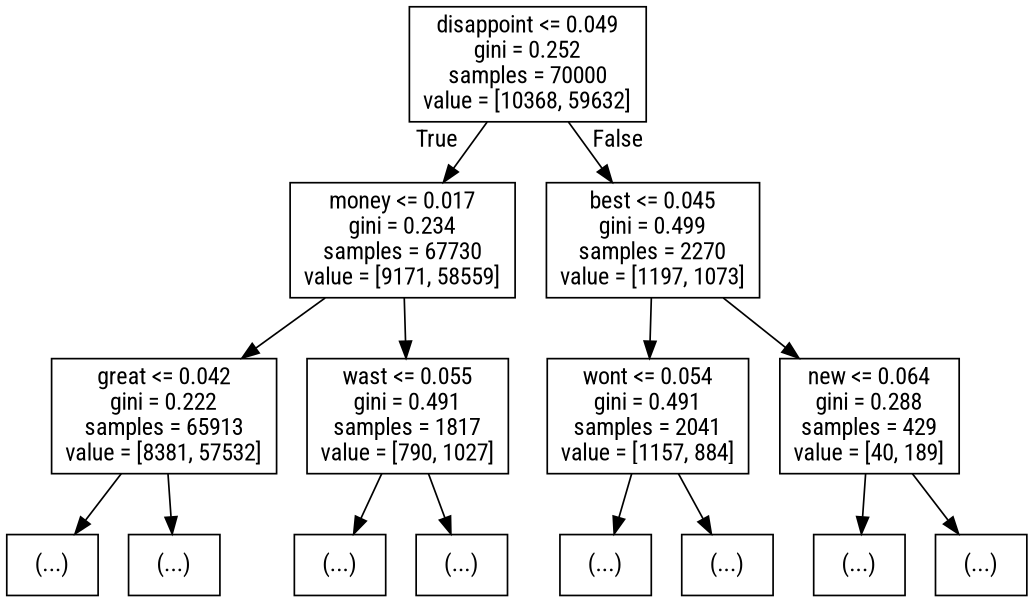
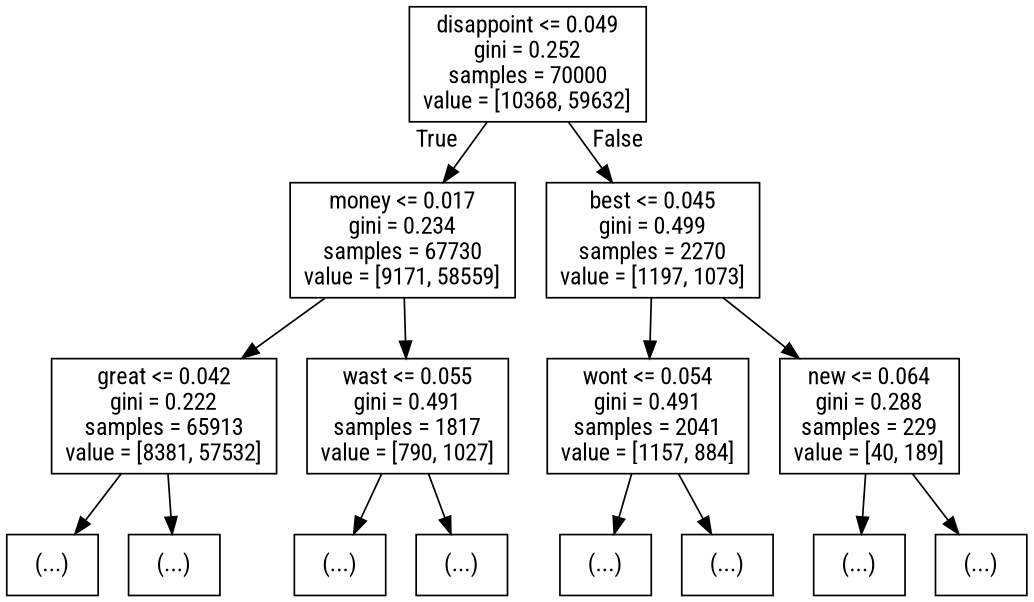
(870, 416) -> (870, 416)
